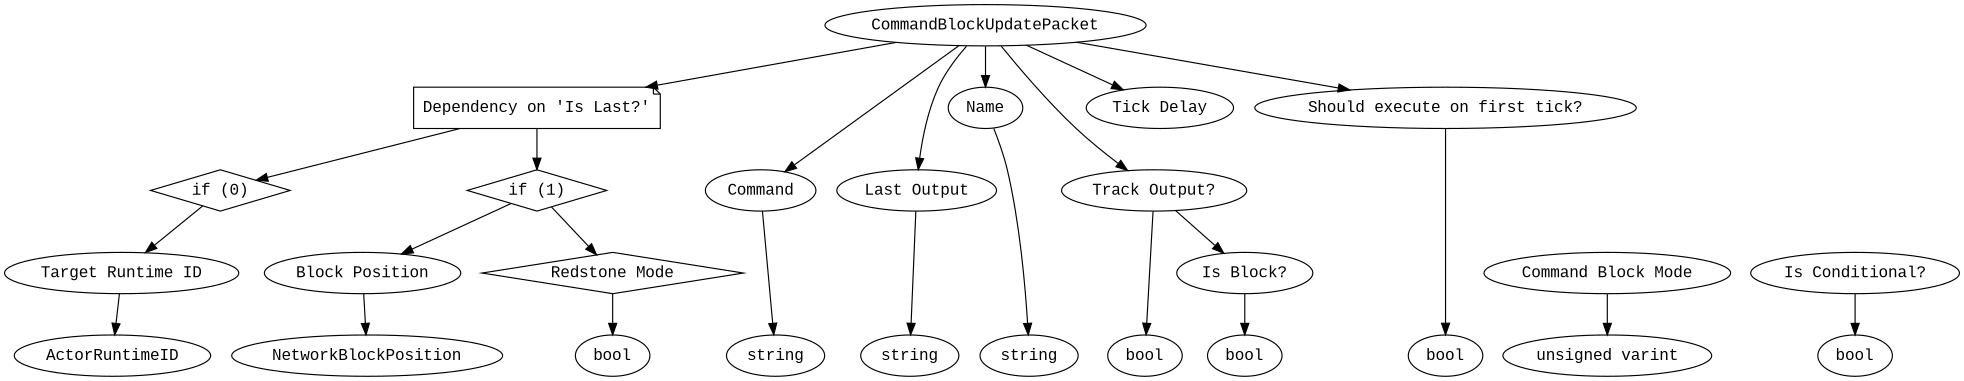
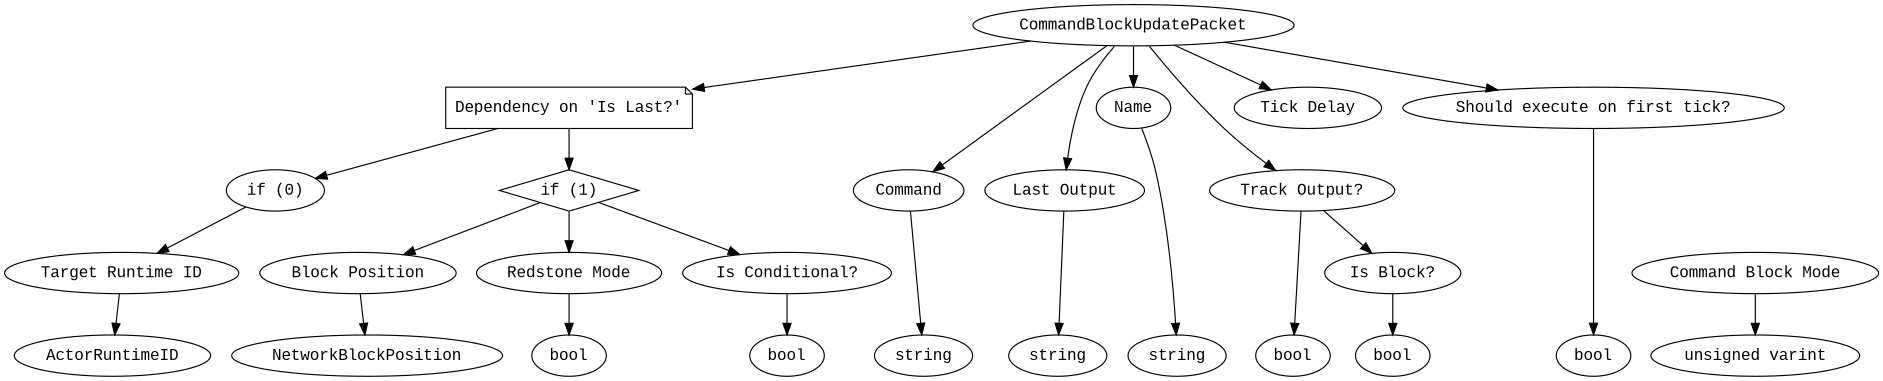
(220, 190) -> (275, 190)
none -> (664, 226)
(613, 273) -> (569, 273)
